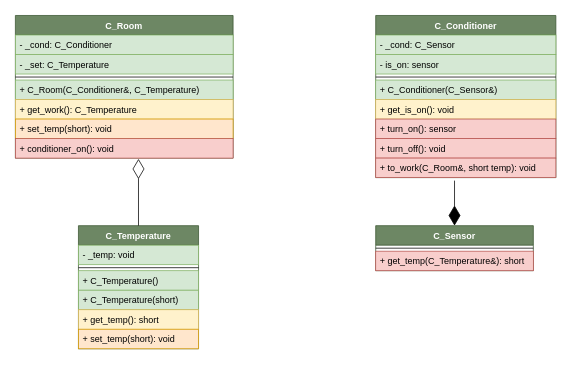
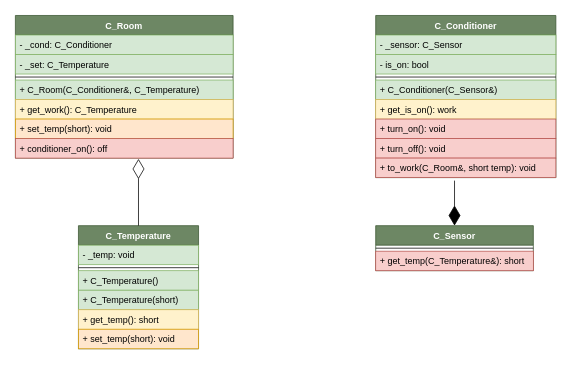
(419, 45) -> (424, 45)
(413, 65) -> (406, 65)
(422, 110) -> (423, 110)
(424, 129) -> (418, 129)
(73, 149) -> (72, 149)
